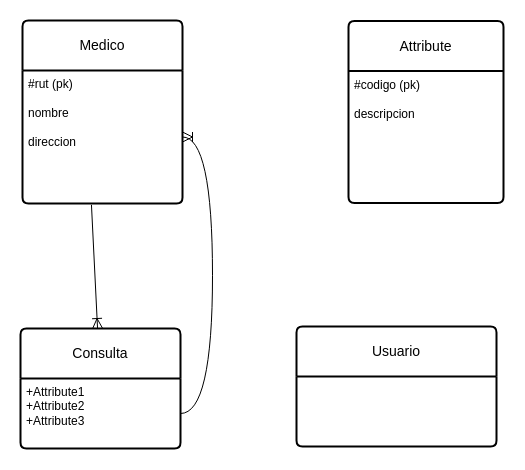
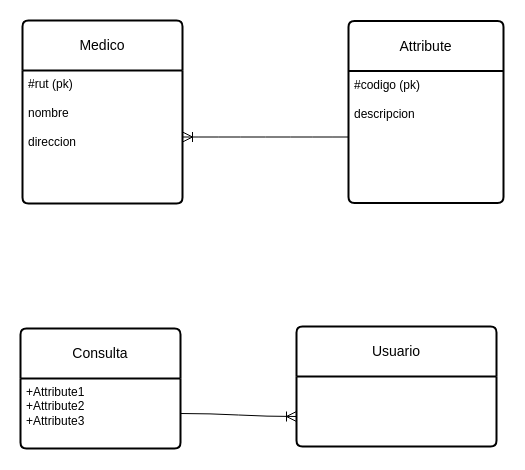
none -> (269, 137)
(94, 266) -> none
(212, 278) -> (237, 415)
